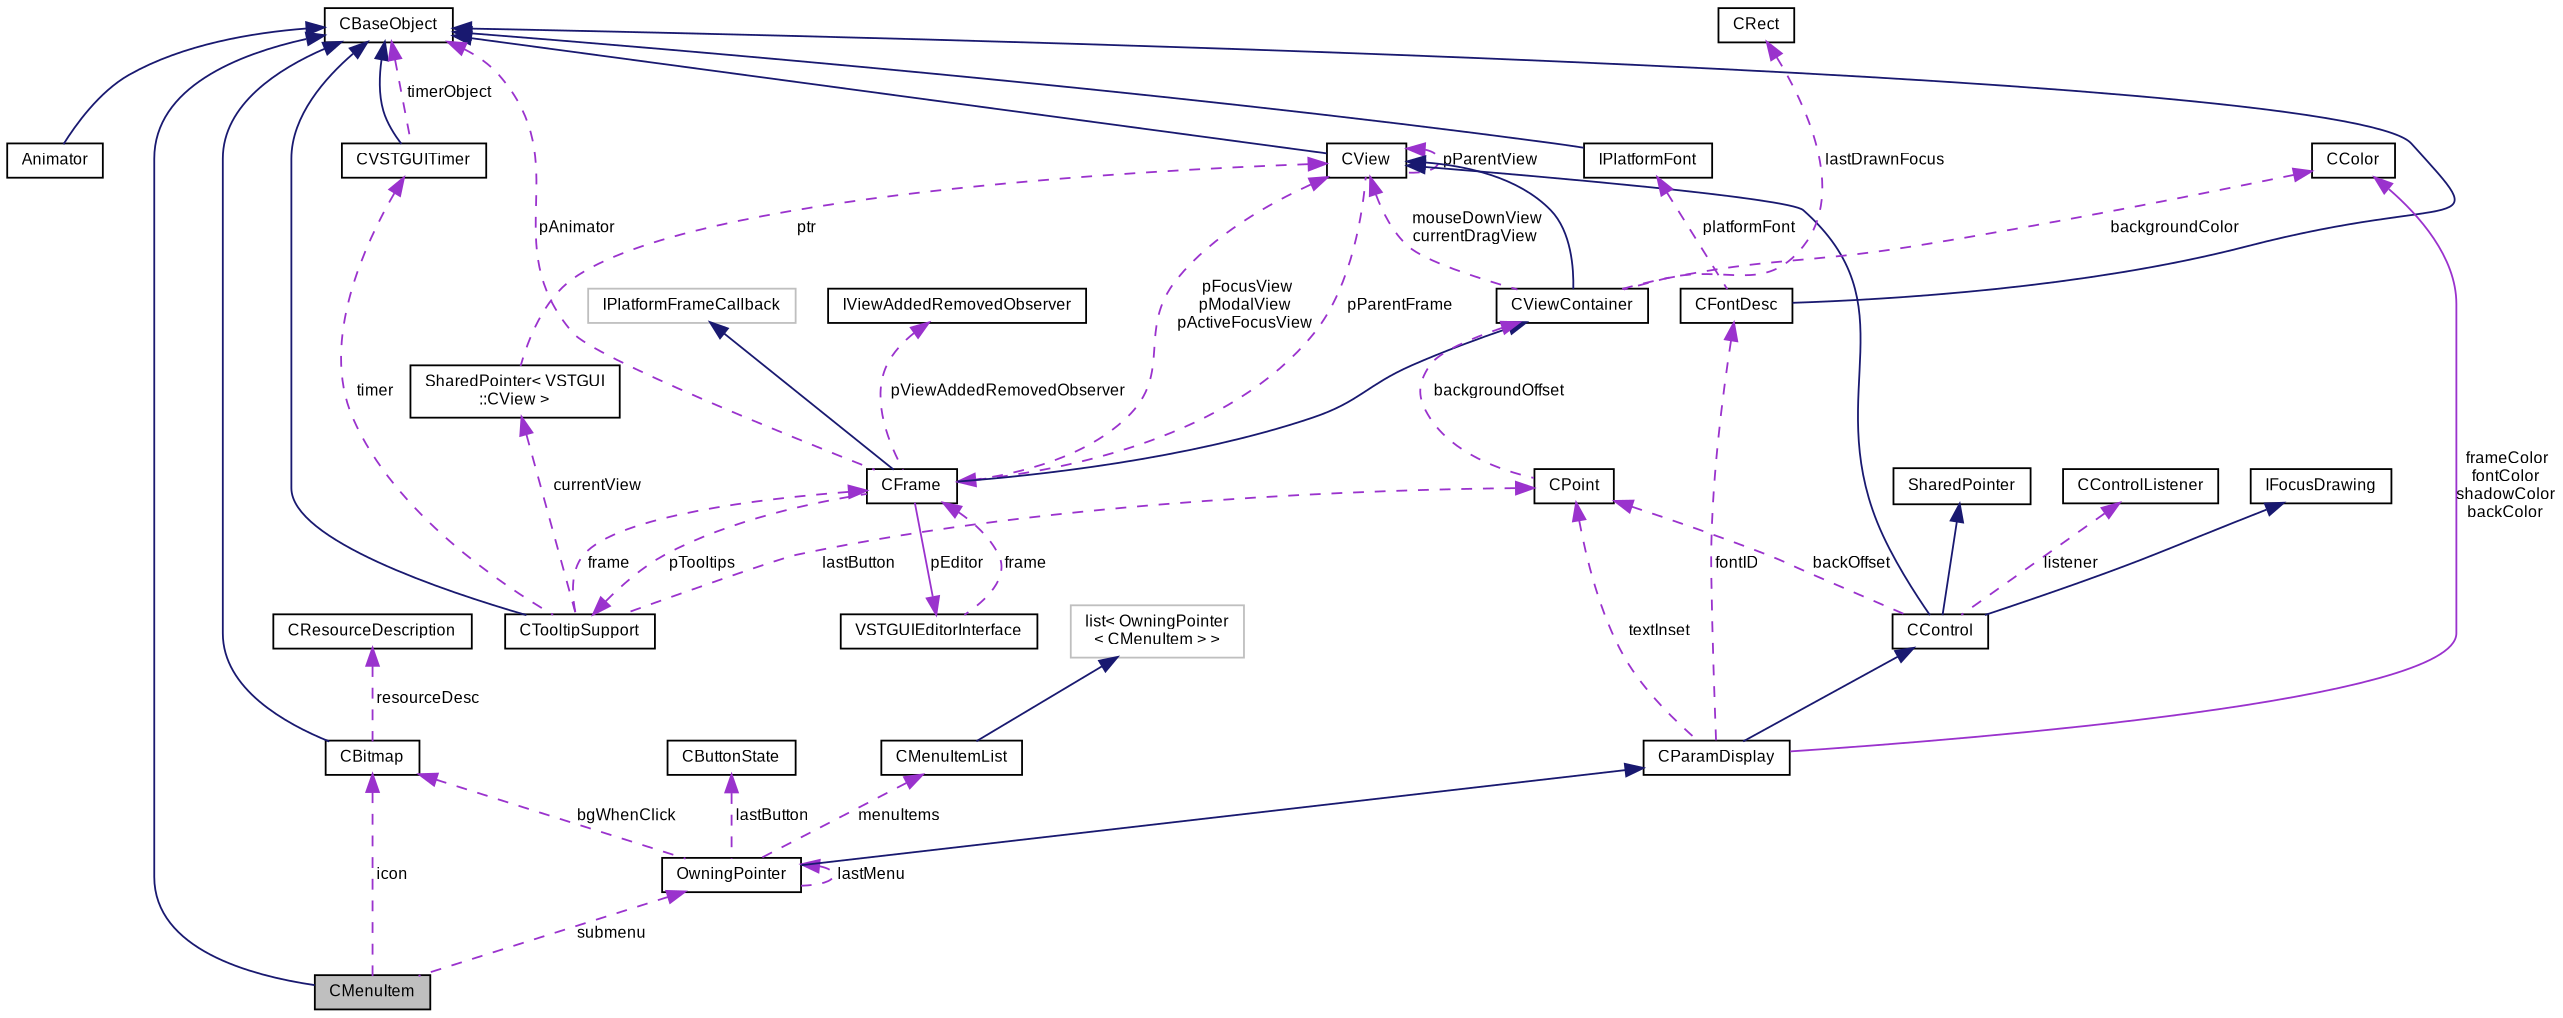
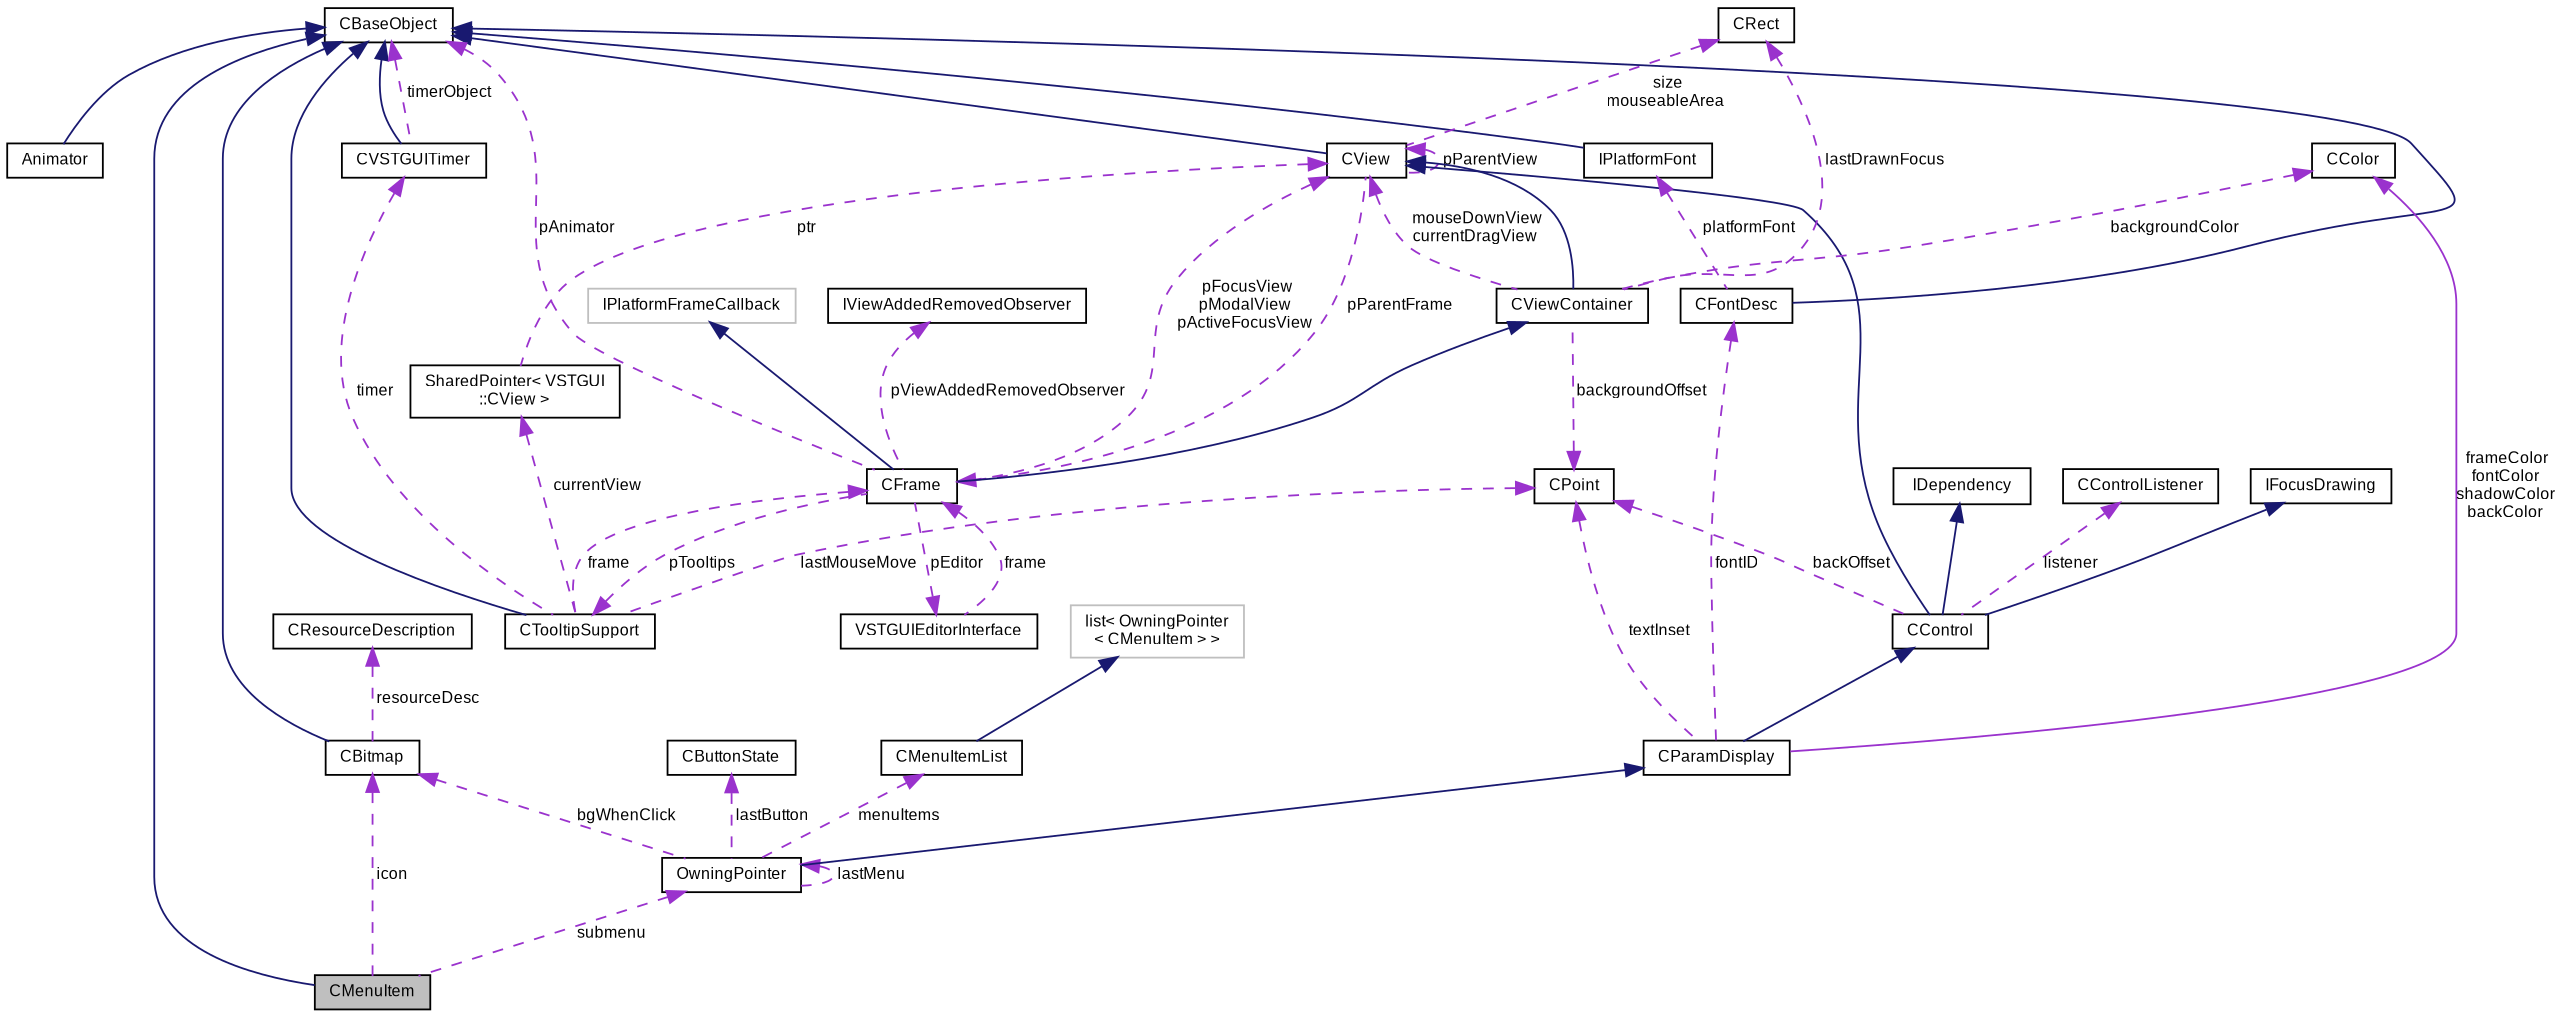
none -> (1554, 96)
(1426, 411) -> (1573, 387)
(1962, 486) -> (1962, 486)
(924, 550) -> (924, 550)
(857, 564) -> (857, 564)
